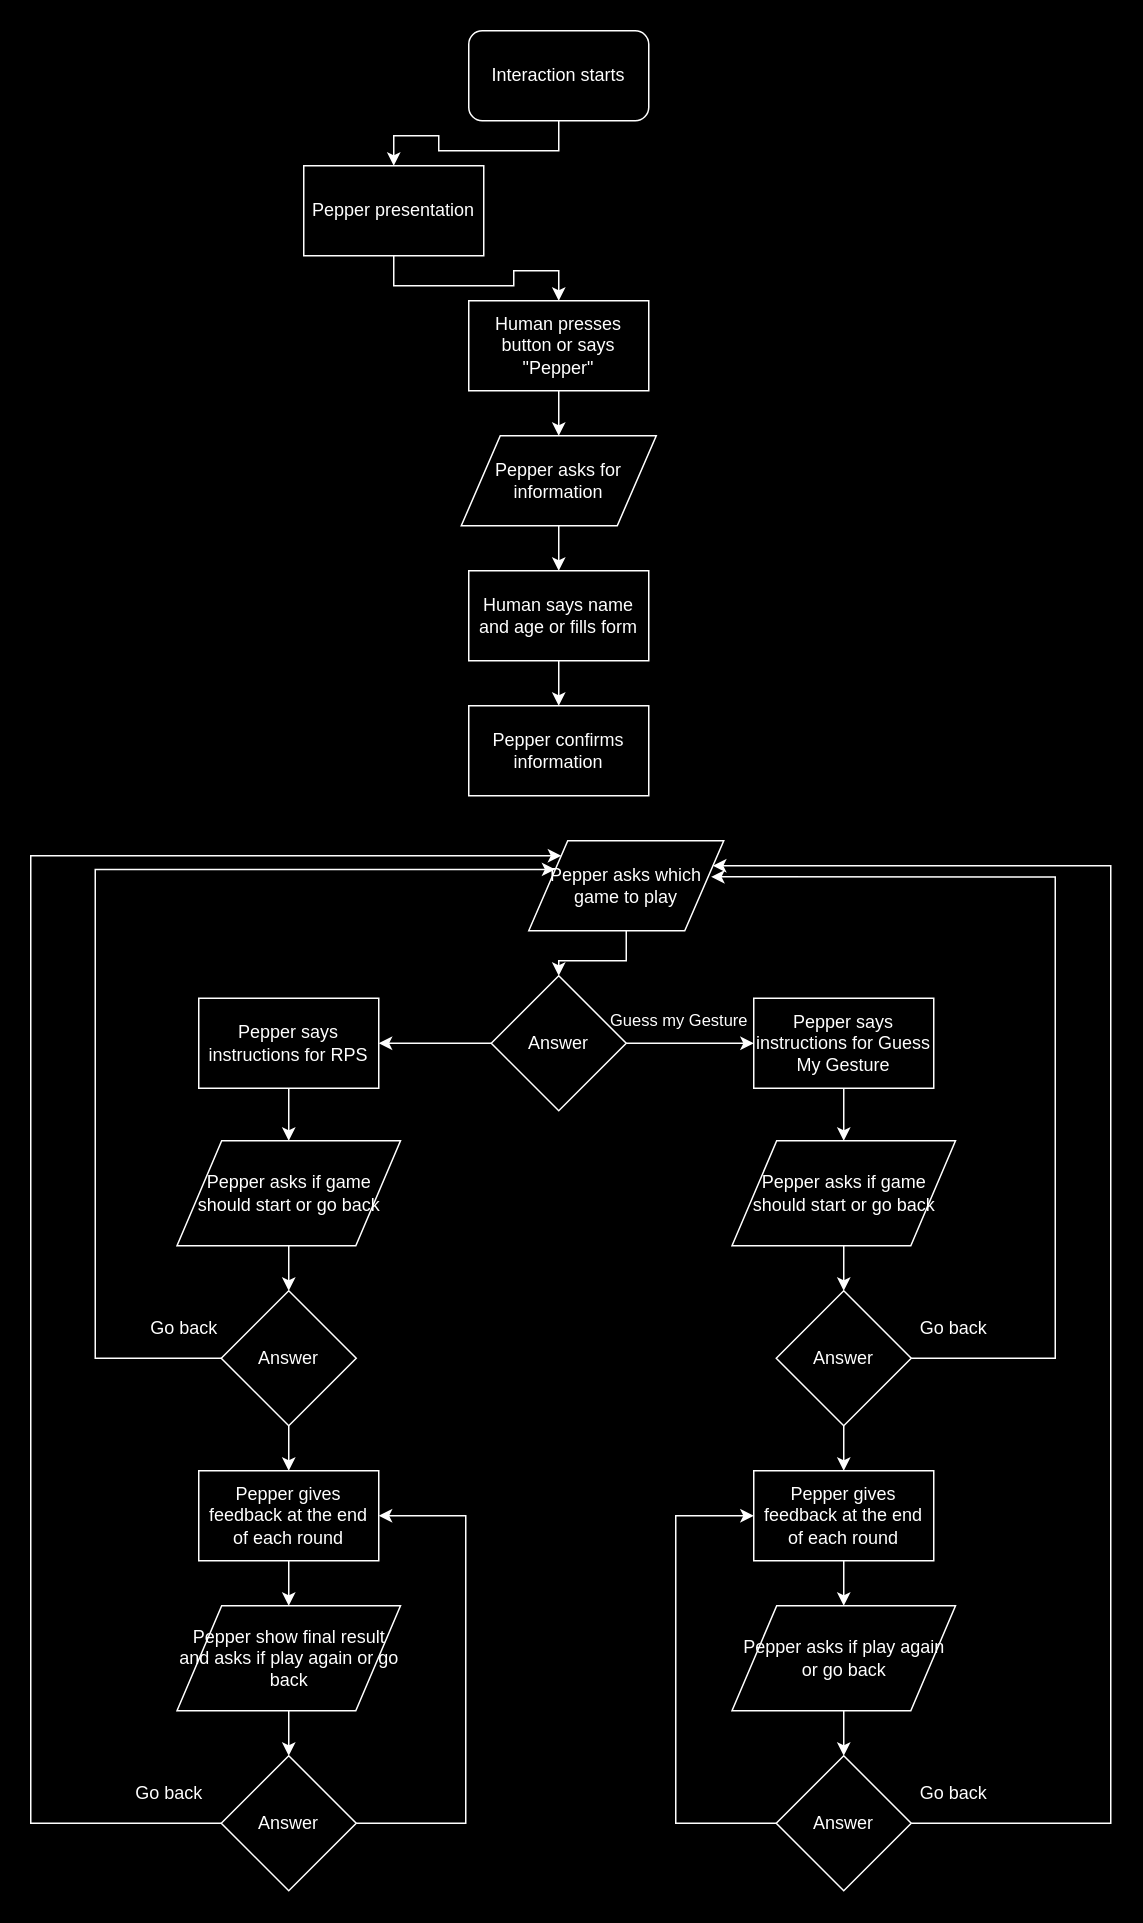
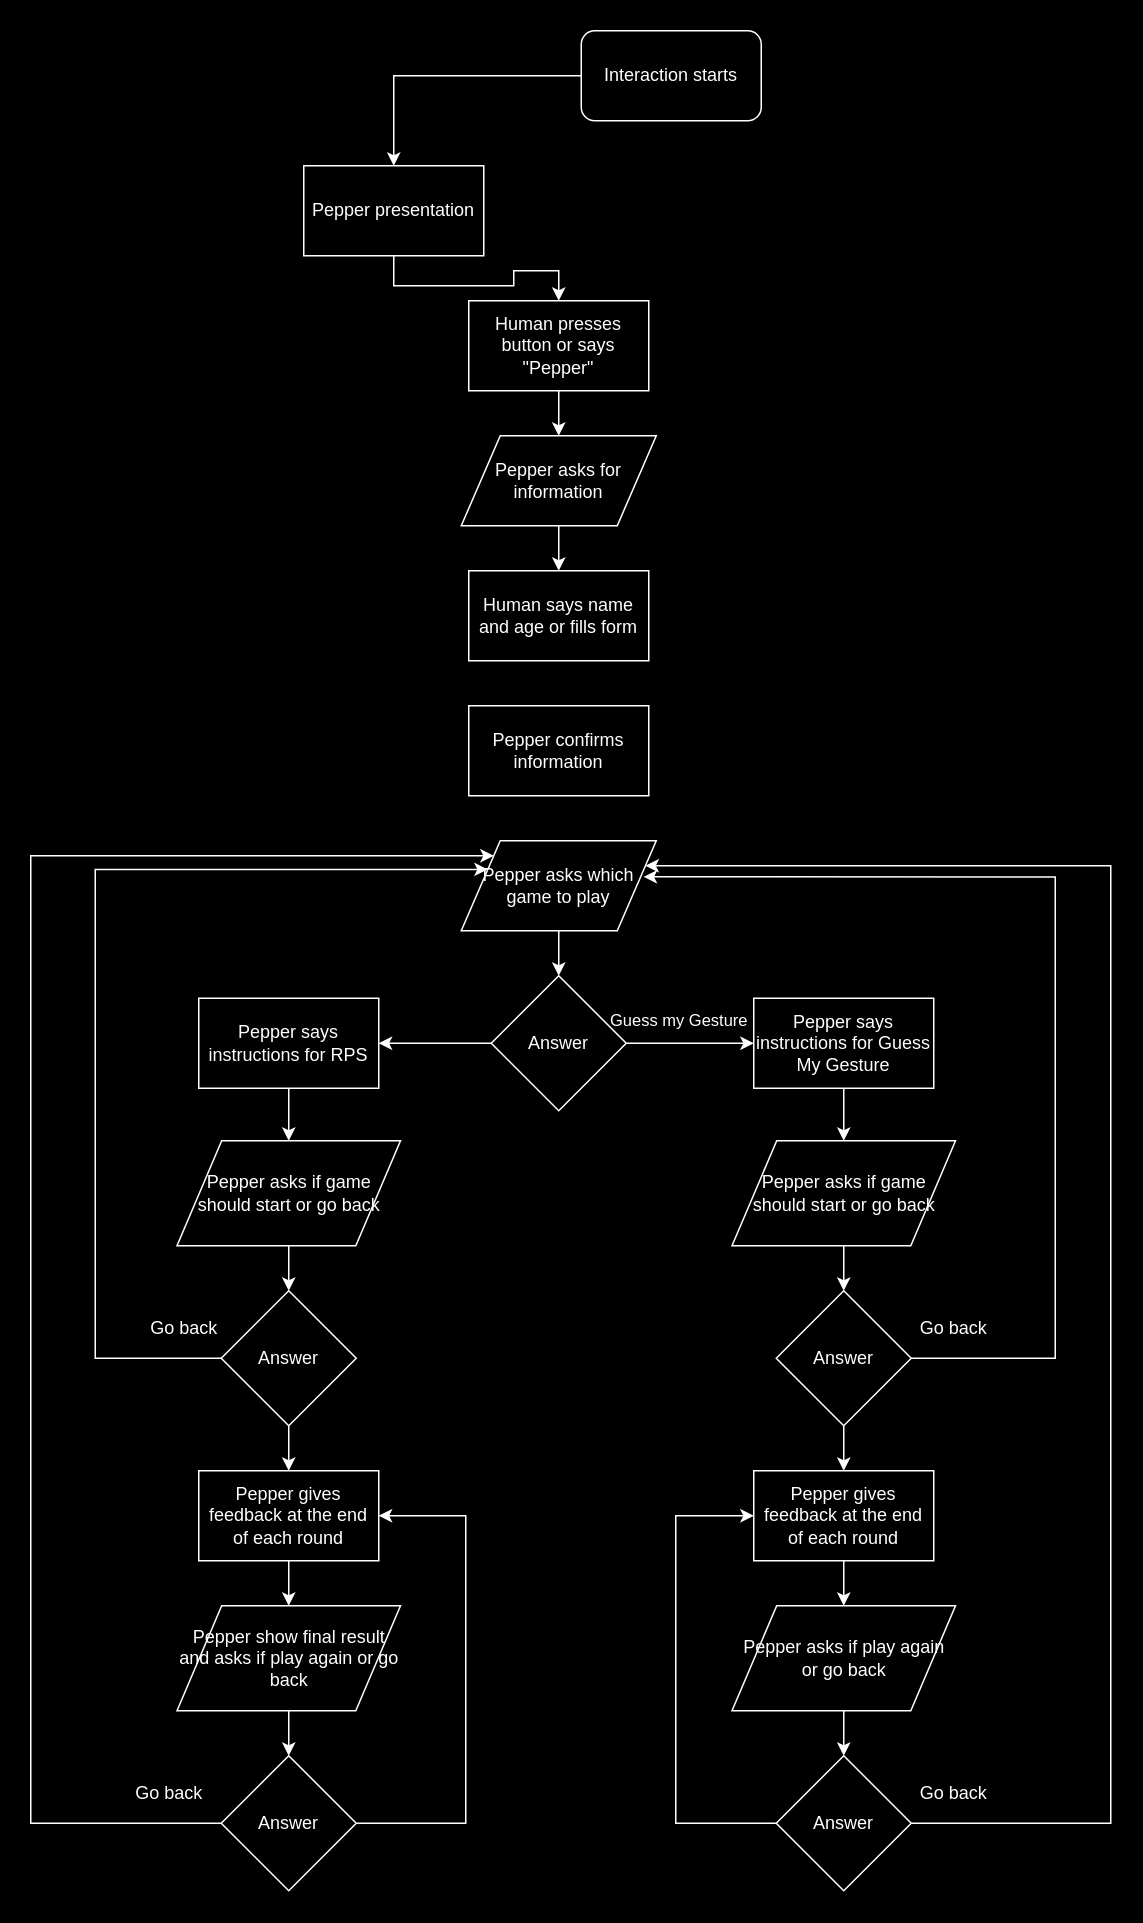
(559, 76) -> (671, 76)
(559, 689) -> none
(626, 886) -> (559, 886)
